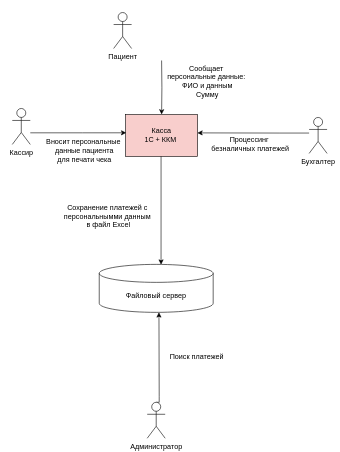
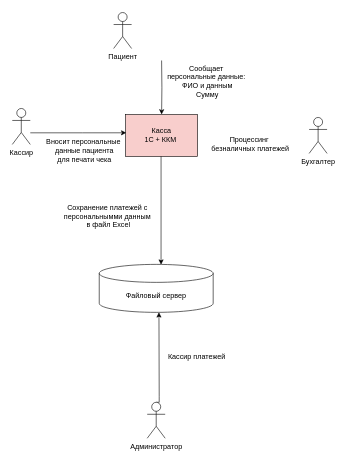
(202, 133) -> none
(198, 357) -> (198, 357)
